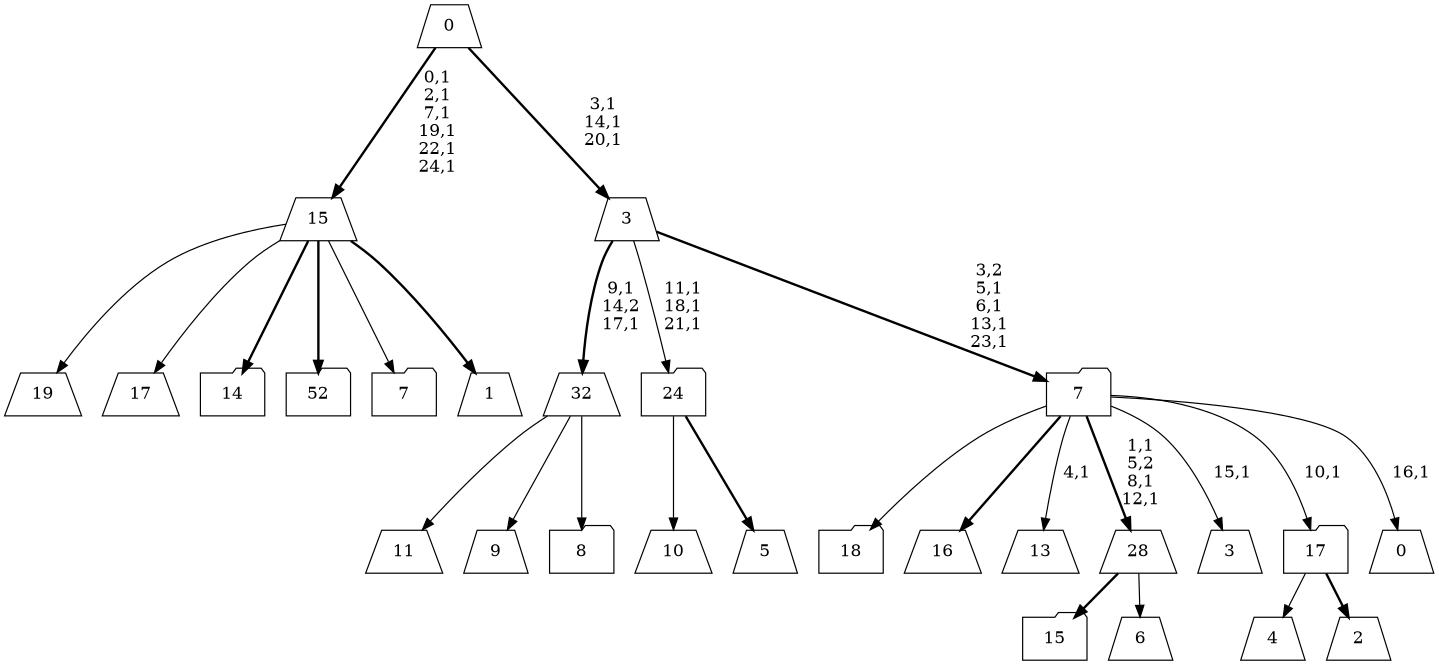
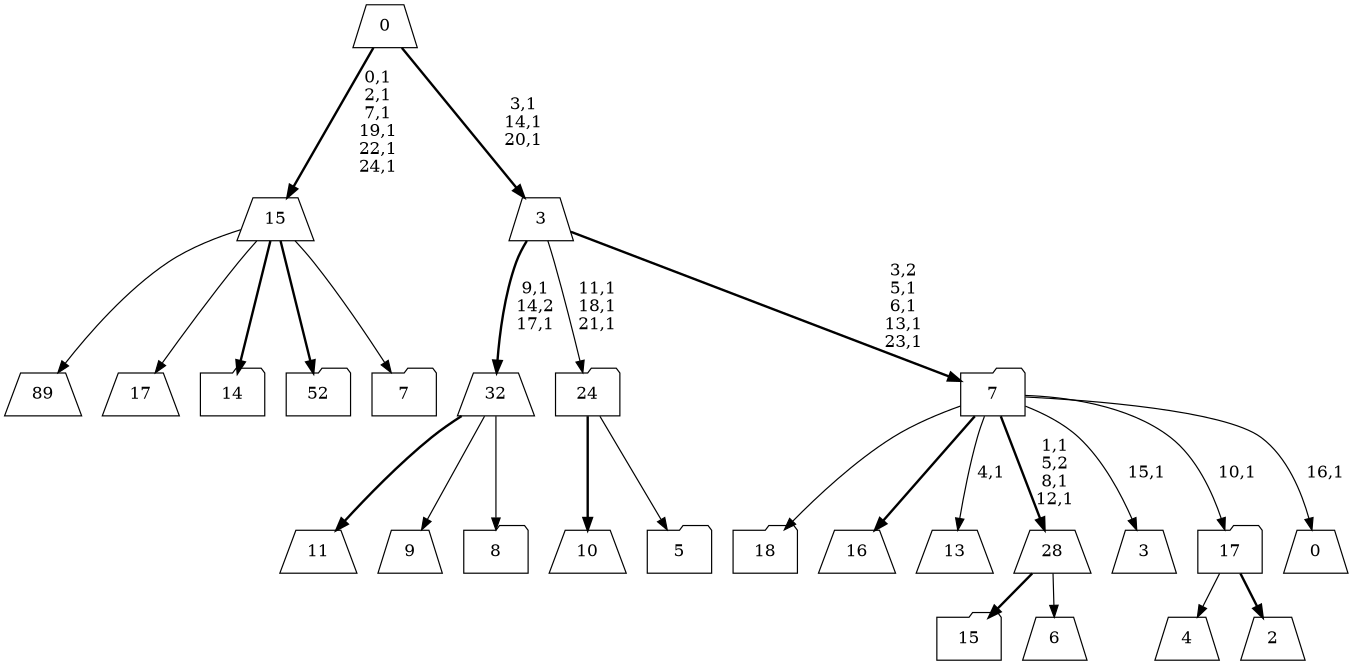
(43, 394) -> (43, 394)
(490, 394) -> none
(486, 465) -> (400, 465)
(673, 467) -> (588, 467)
(716, 468) -> (630, 468)
(765, 552) -> (679, 552)
